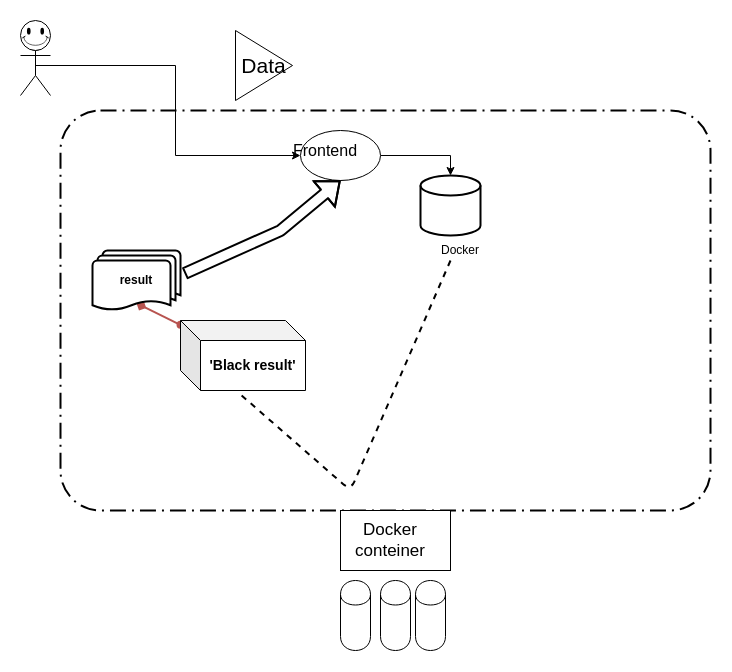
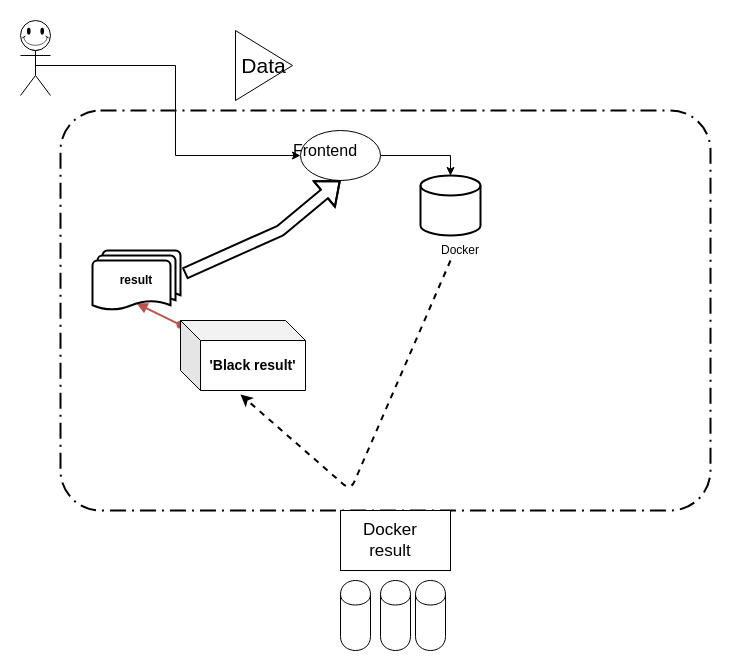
(146, 308) -> (147, 308)
(245, 398) -> (248, 401)
(391, 541) -> (391, 541)
